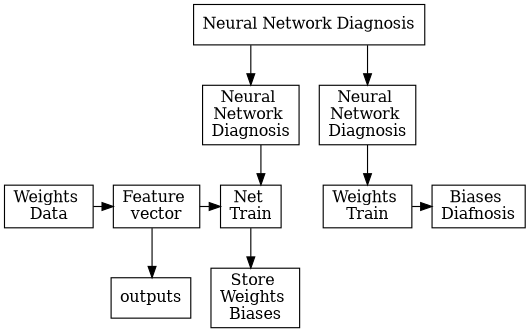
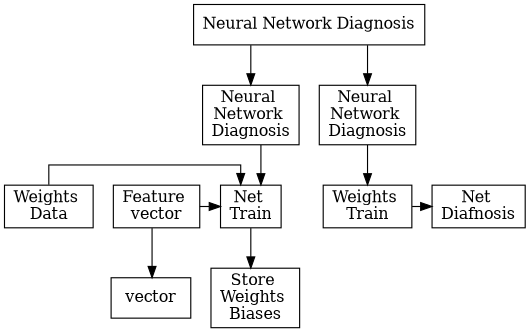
(98, 206) -> (139, 165)
(479, 206) -> (479, 206)
(151, 298) -> (151, 298)
